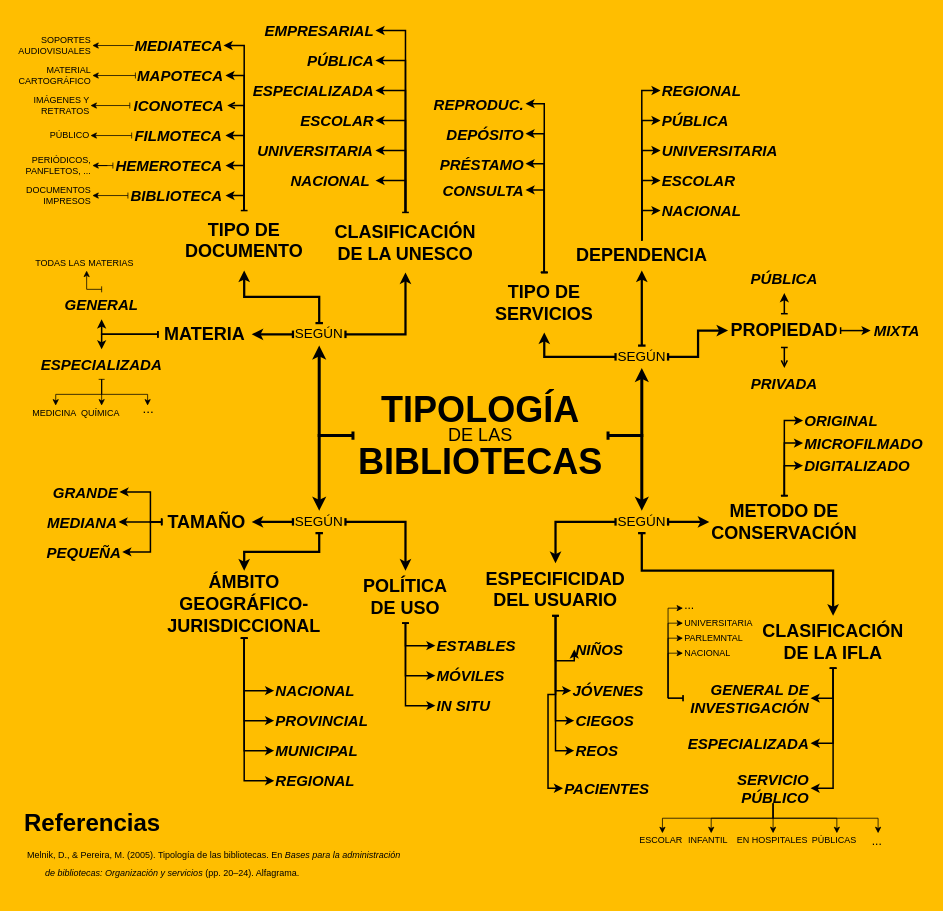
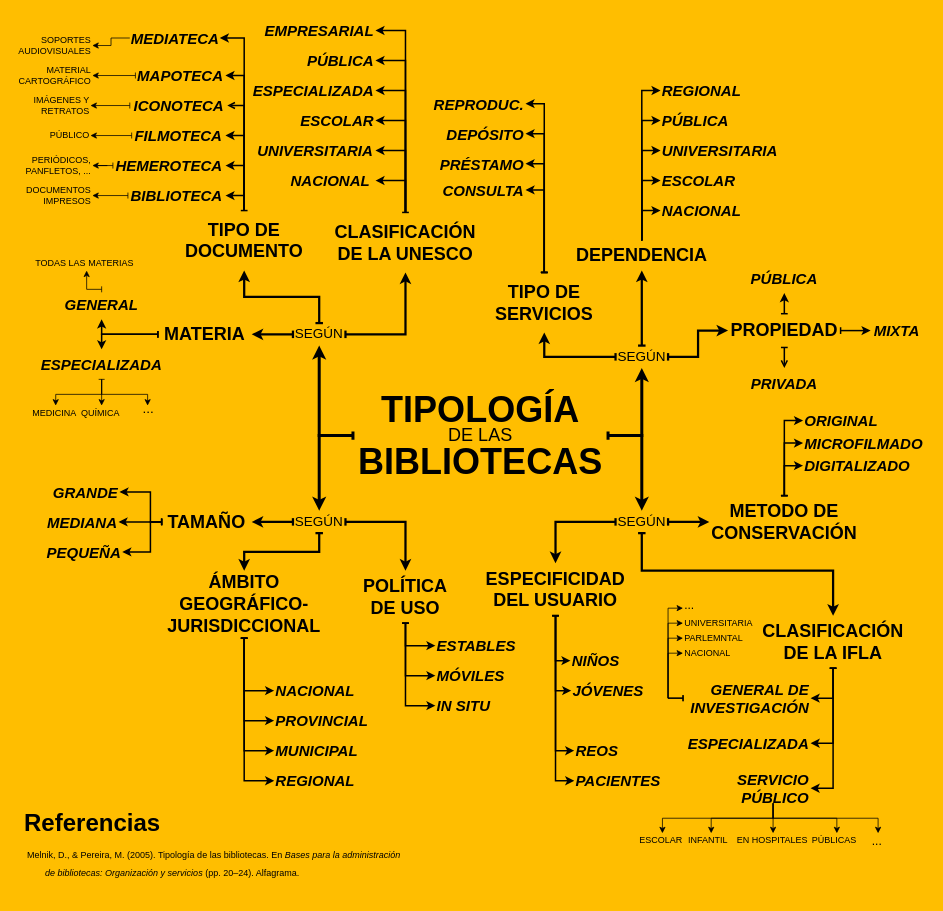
(179, 45) -> (175, 38)
(615, 649) -> (612, 660)
(563, 720) -> none
(615, 720) -> none
(604, 788) -> (615, 780)
